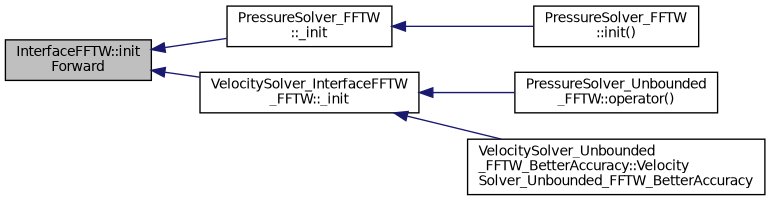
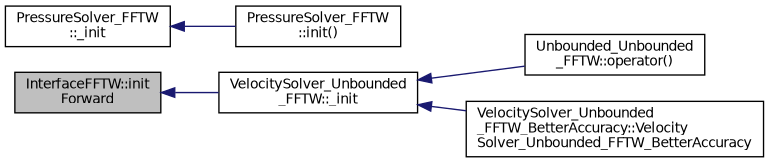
(196, 43) -> none
(309, 93) -> (318, 93)
(616, 93) -> (615, 55)
